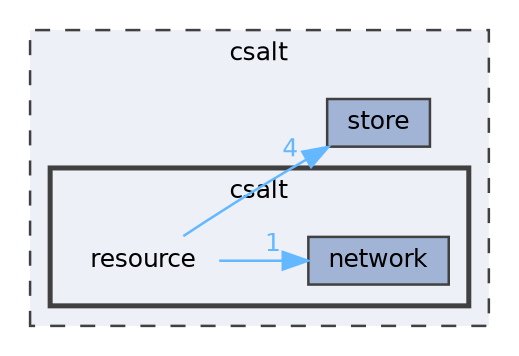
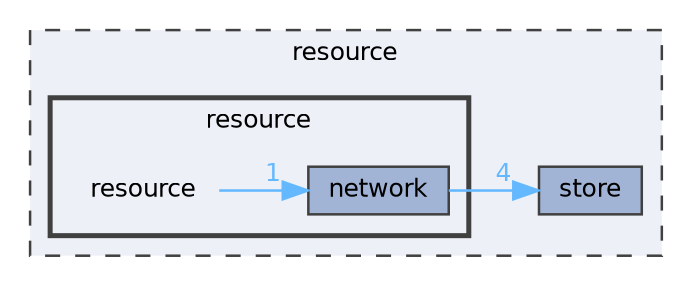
(259, 54) -> (346, 54)
(244, 197) -> (484, 191)
